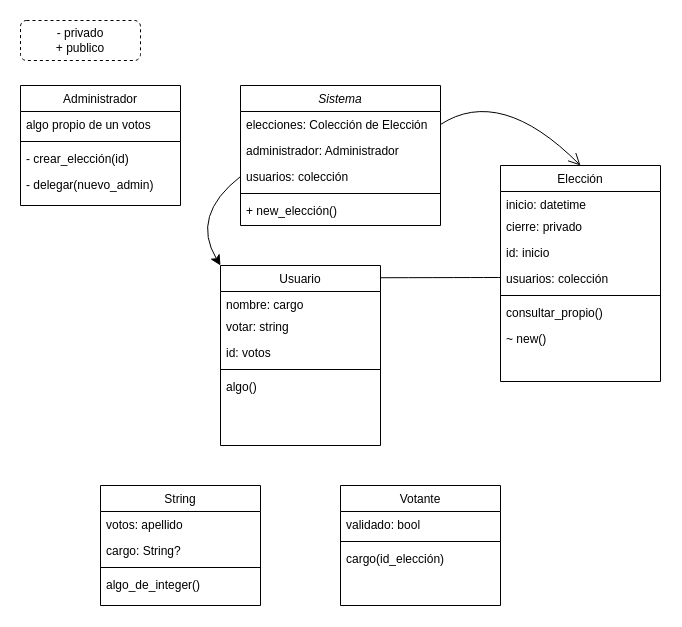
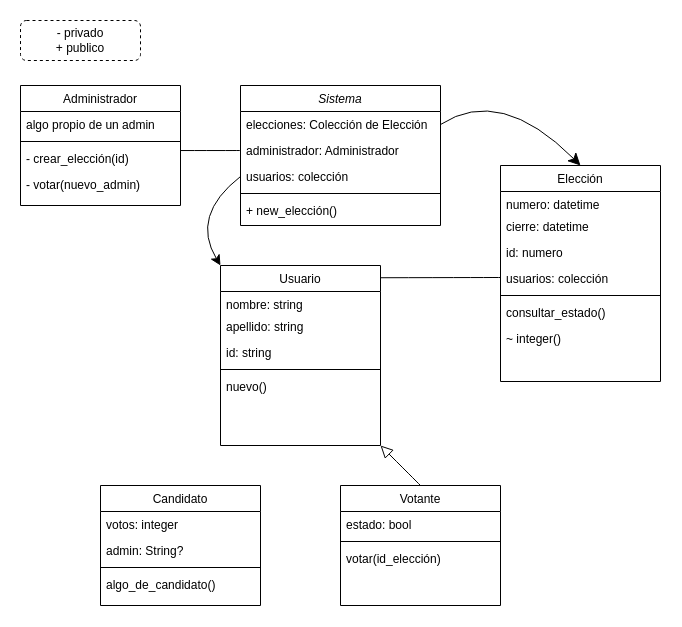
(94, 125) -> (92, 125)
none -> (210, 151)
(574, 160) -> (572, 157)
(95, 185) -> (90, 185)
(550, 205) -> (555, 205)
(550, 227) -> (554, 227)
(530, 253) -> (535, 253)
(267, 305) -> (268, 305)
(563, 313) -> (565, 313)
(265, 327) -> (270, 327)
(528, 339) -> (540, 339)
(252, 353) -> (253, 353)
(245, 387) -> (250, 387)
none -> (405, 470)
(180, 499) -> (180, 499)
(149, 525) -> (148, 525)
(385, 525) -> (382, 525)
(148, 551) -> (147, 551)
(402, 559) -> (402, 559)
(160, 585) -> (167, 585)
